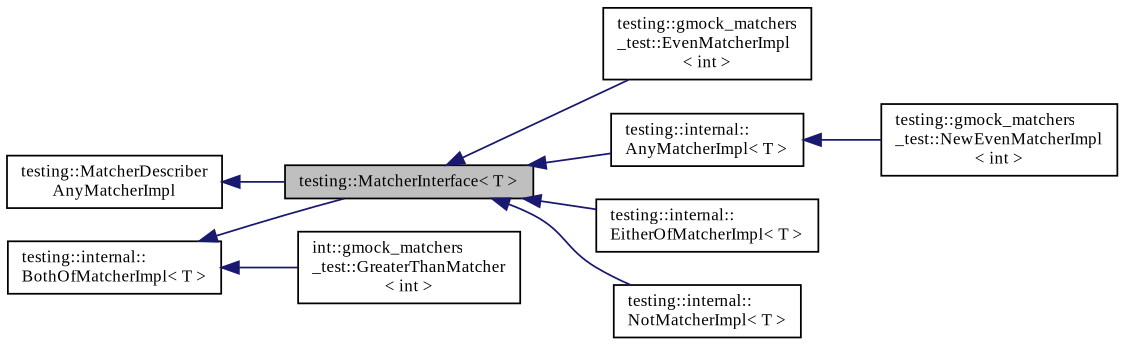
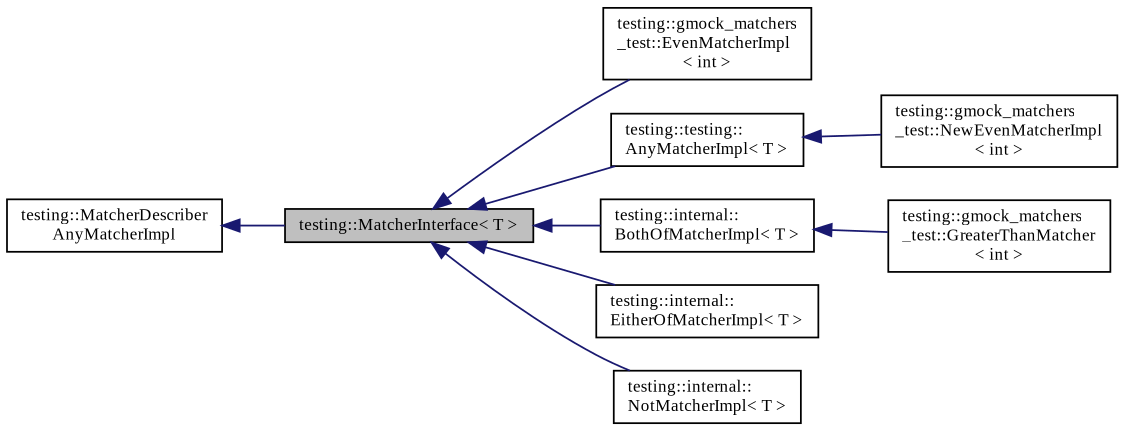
(707, 140) -> (707, 140)
(280, 217) -> (576, 226)
(409, 268) -> (999, 236)
